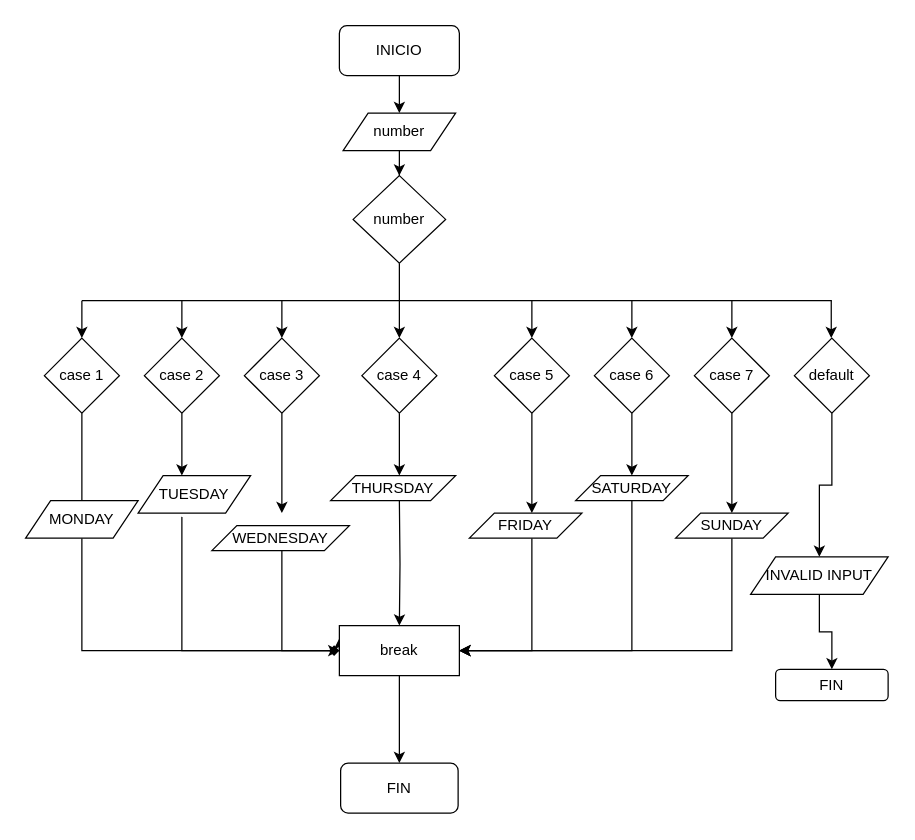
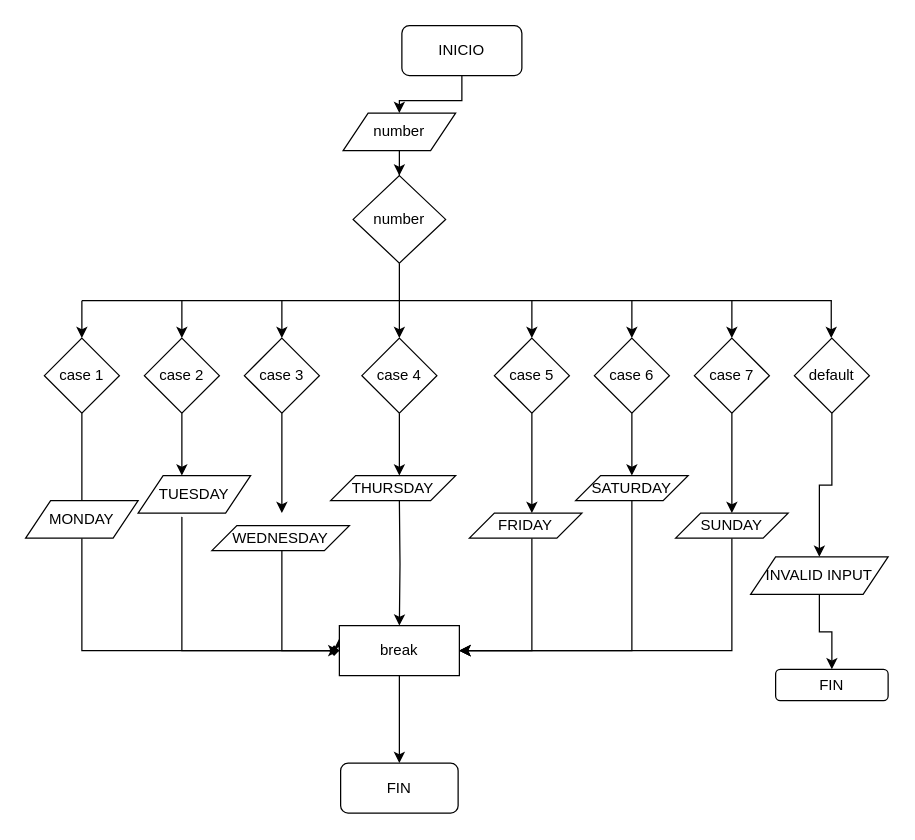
(399, 51) -> (462, 51)
